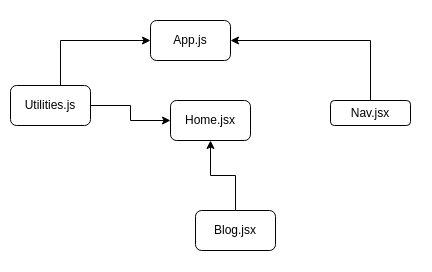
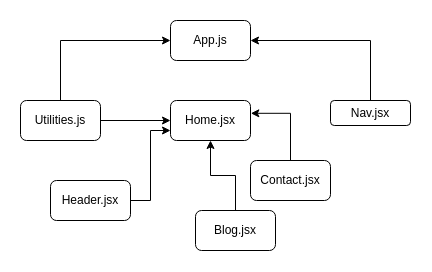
(191, 41) -> (211, 41)
(51, 106) -> (61, 121)
none -> (291, 120)
none -> (151, 170)
none -> (291, 181)
none -> (91, 201)
